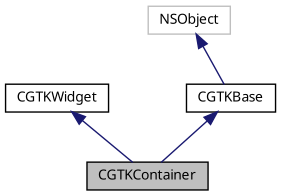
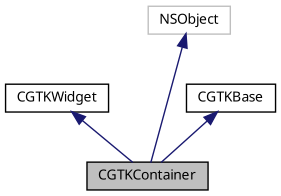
(214, 65) -> (167, 105)
